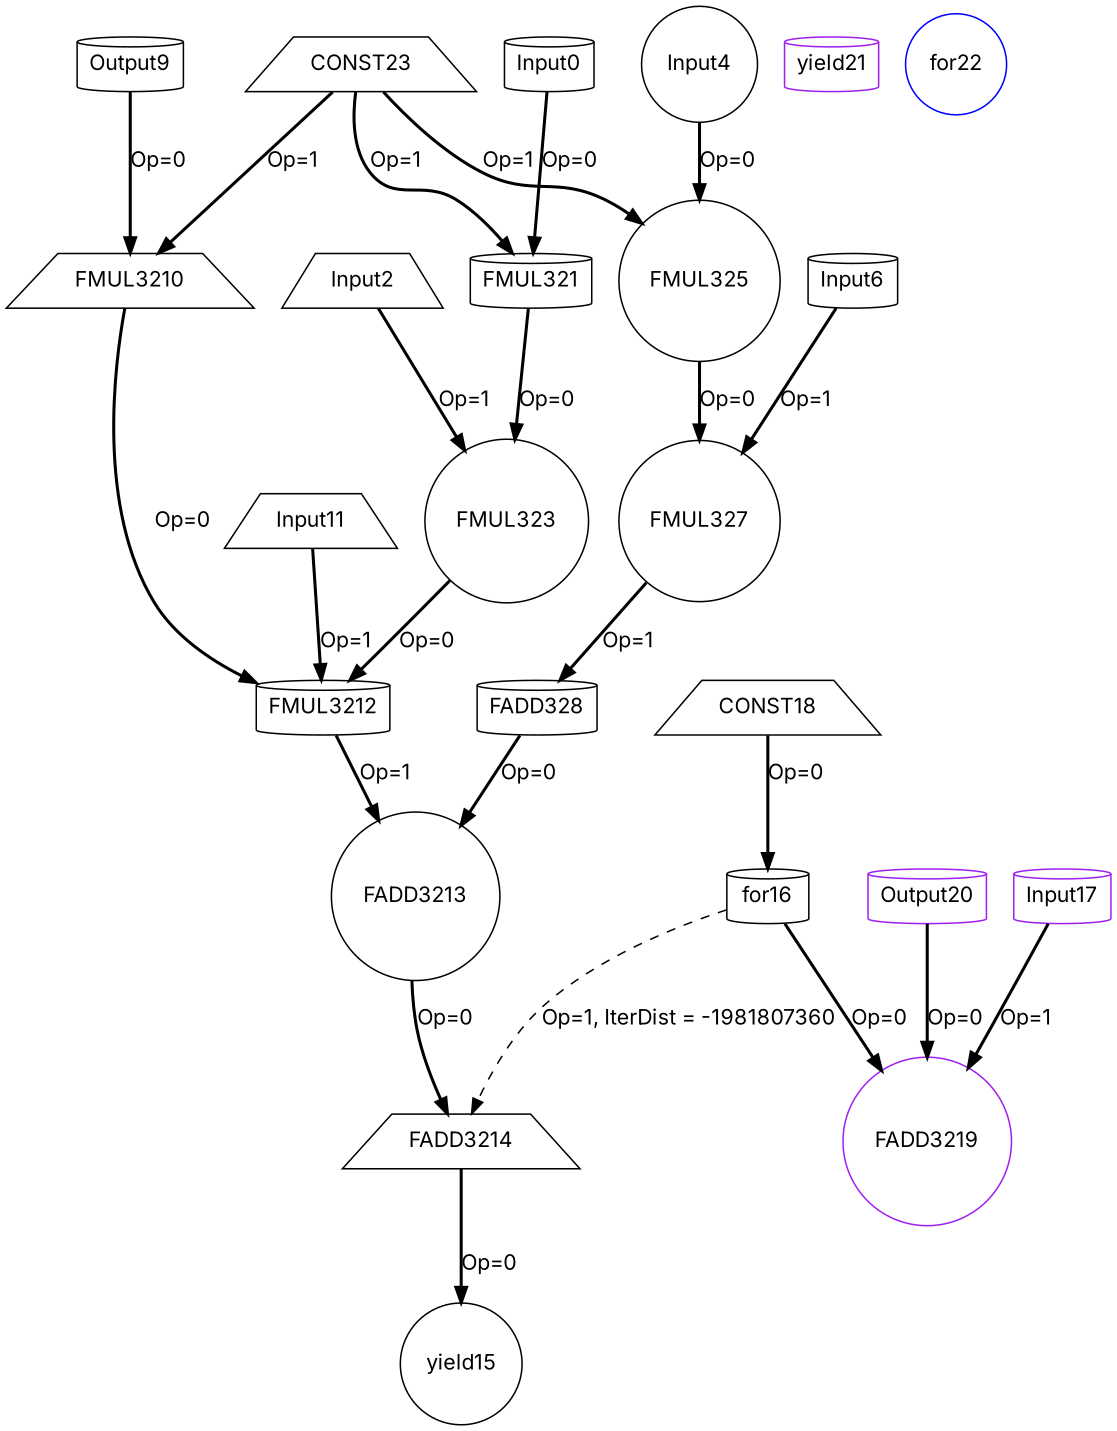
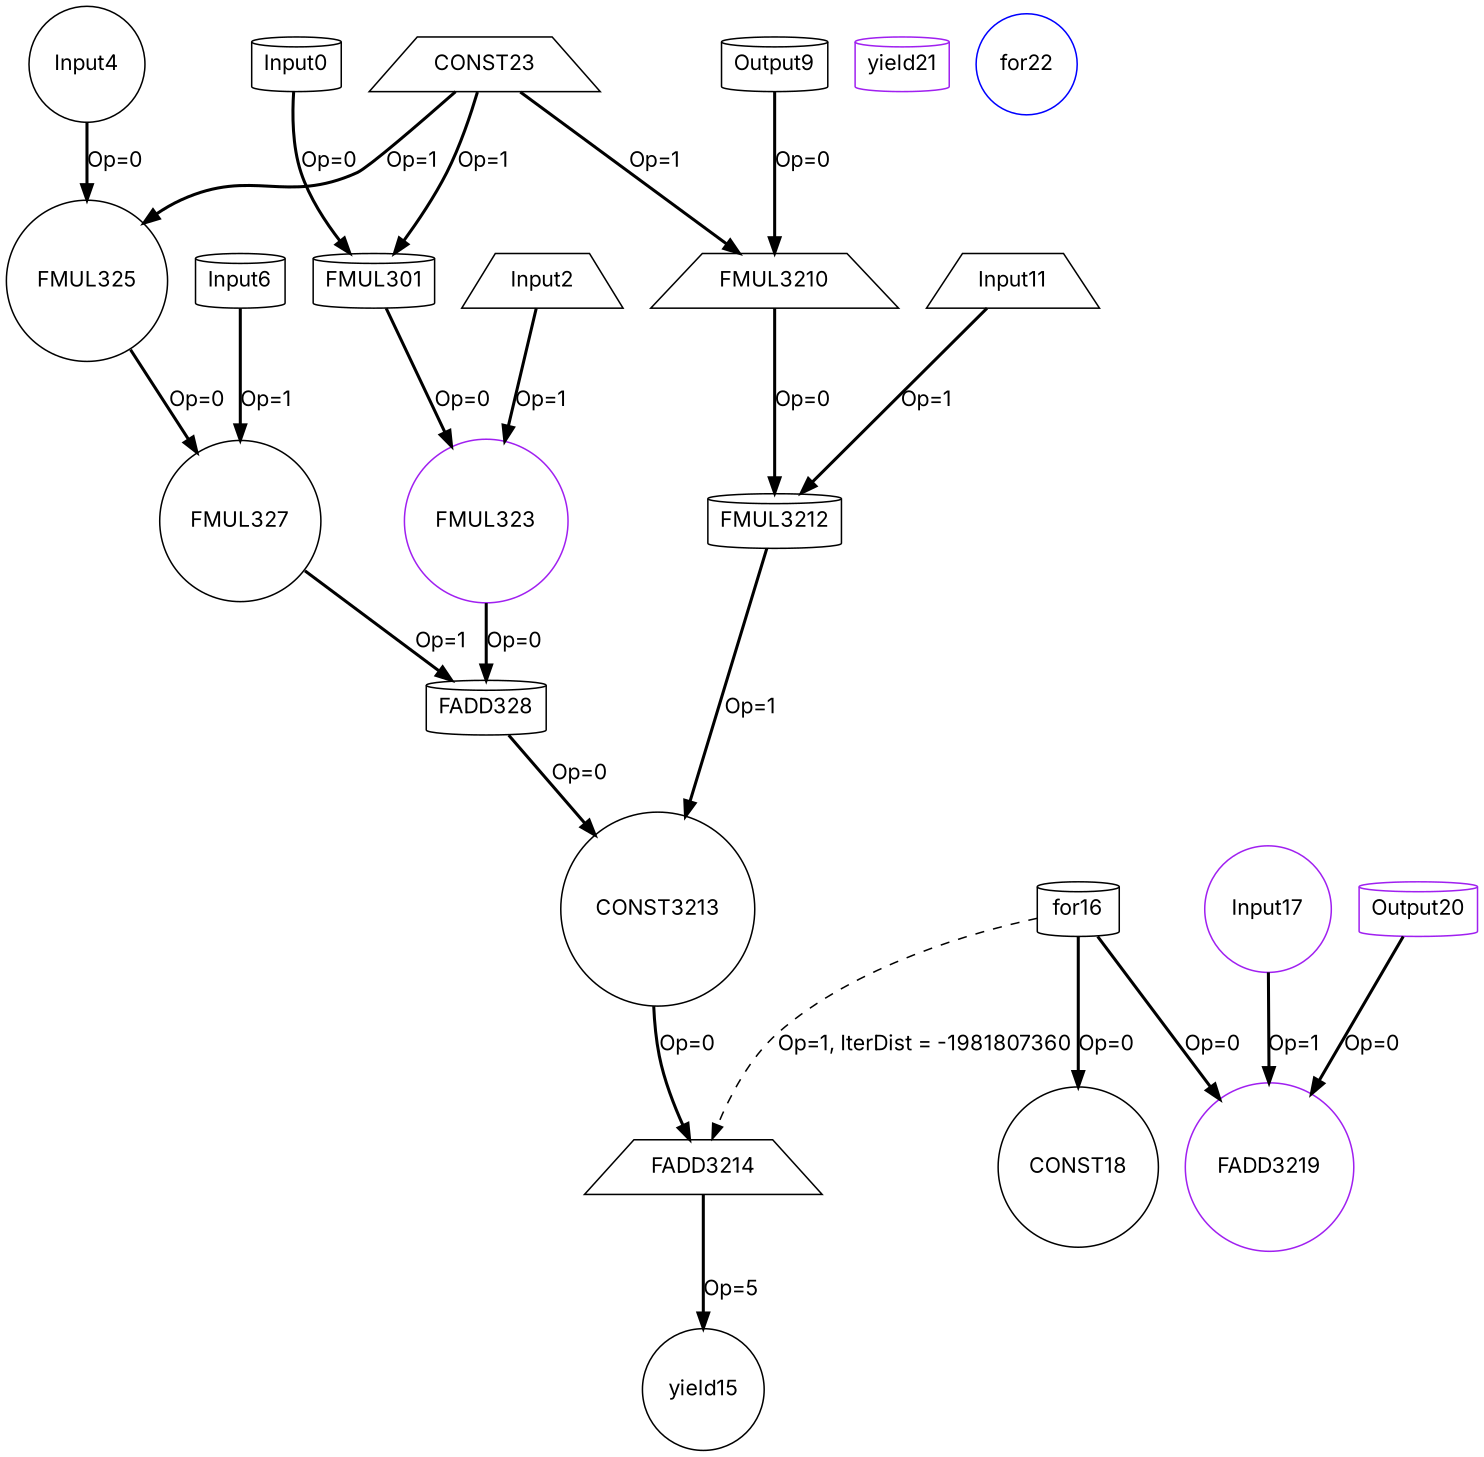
(531, 281) -> (374, 281)
(507, 521) -> (486, 521)
(406, 625) -> (486, 634)
(768, 708) -> (1078, 1167)
(768, 794) -> (1078, 1004)
(416, 896) -> (658, 909)
(1062, 896) -> (1268, 909)
(489, 1264) -> (731, 1290)
